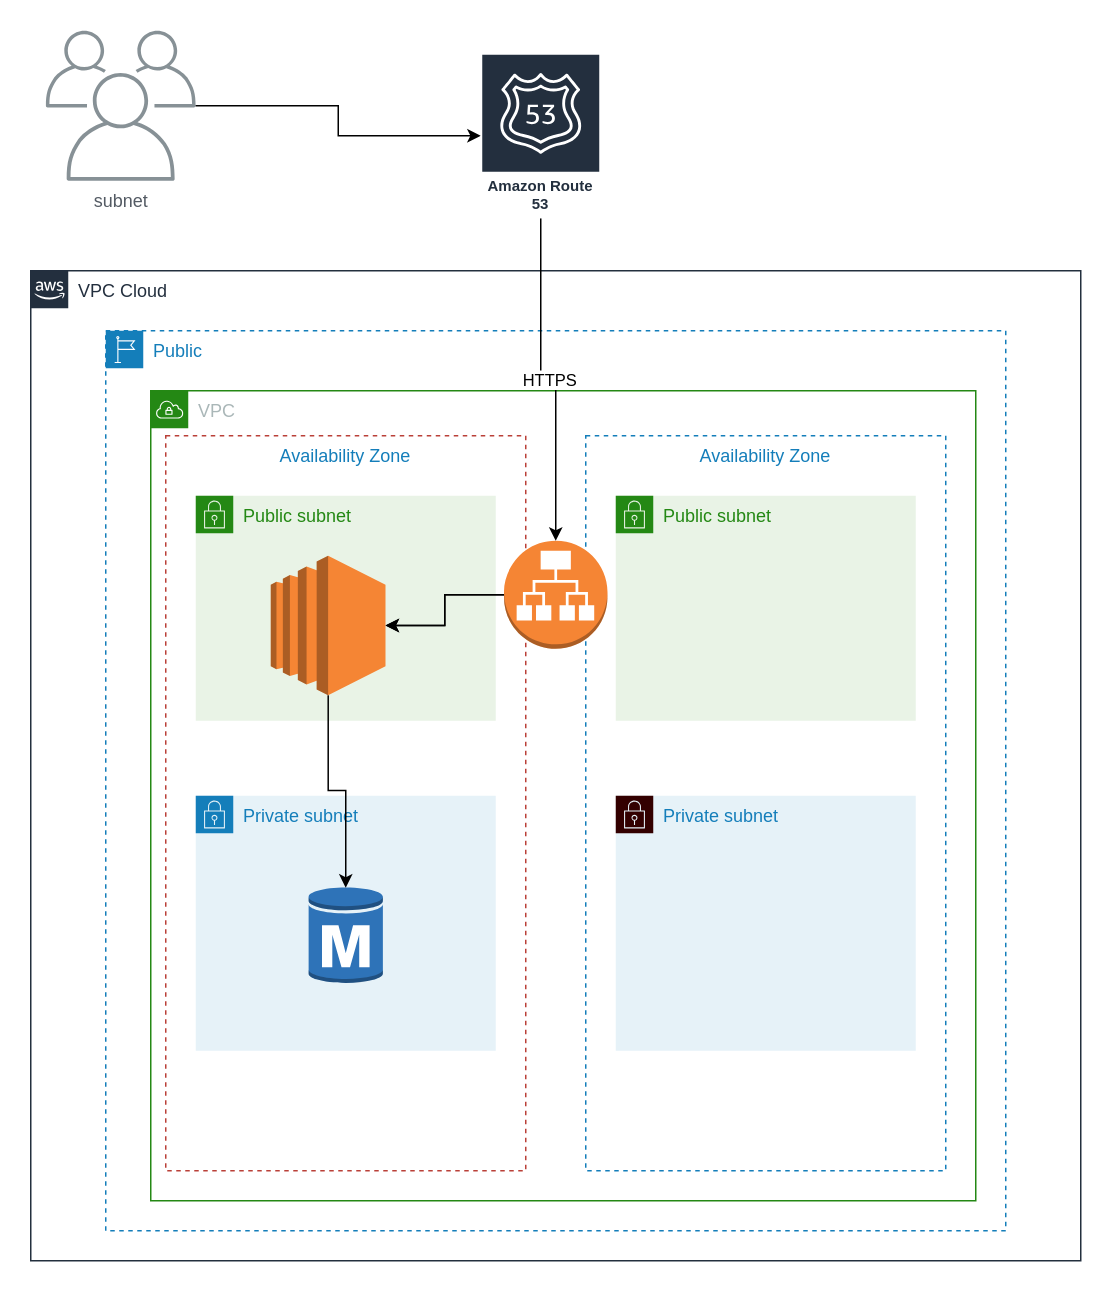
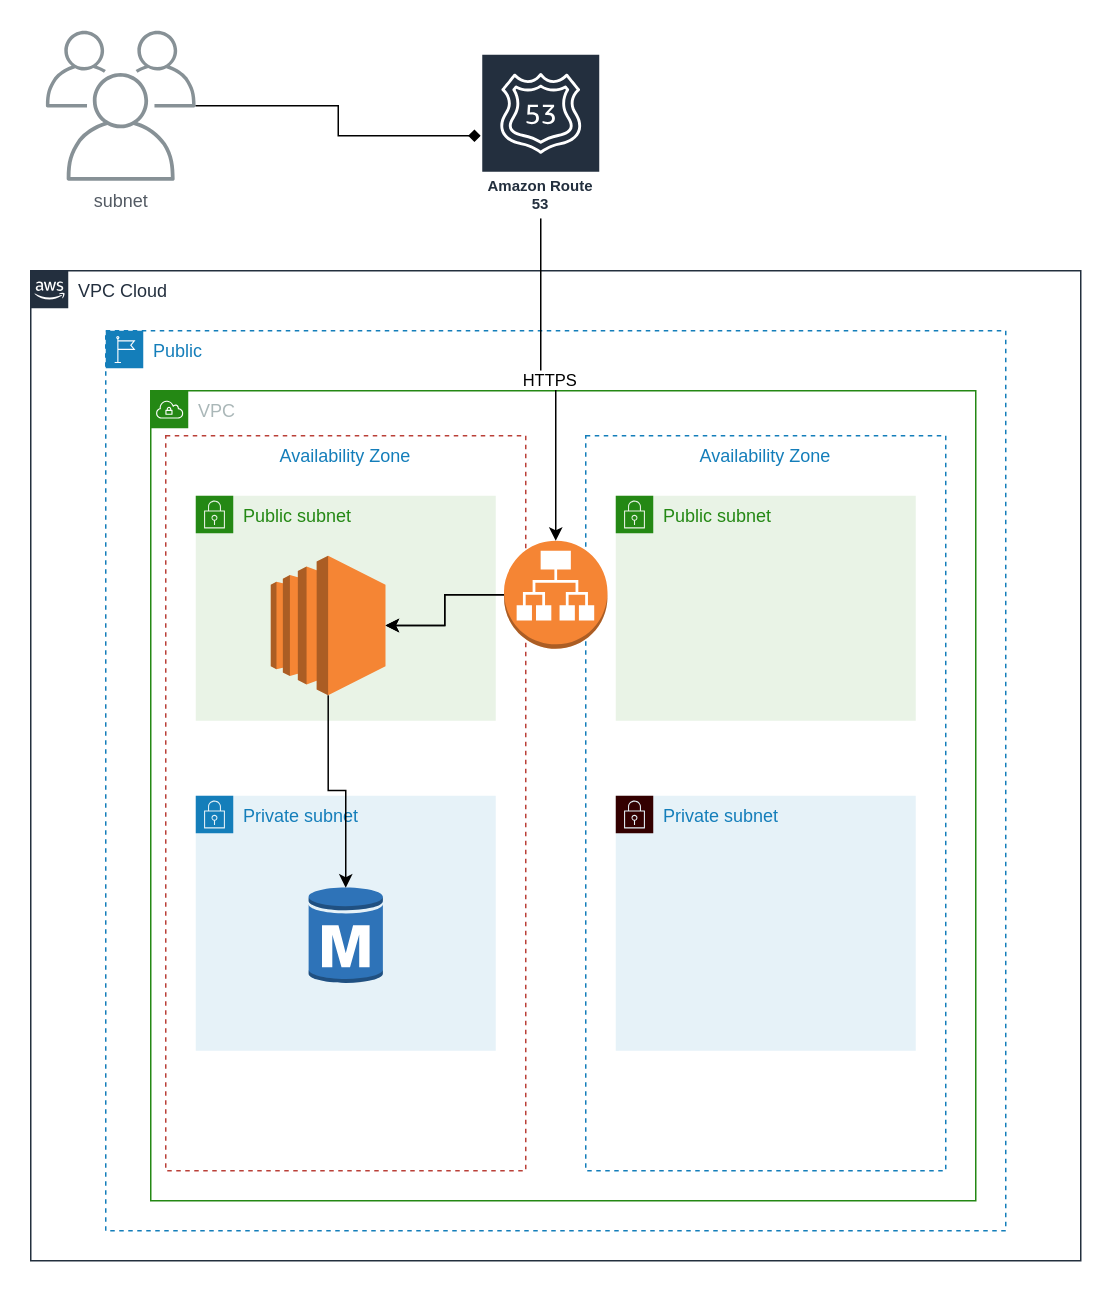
(469, 136) -> (468, 136)
